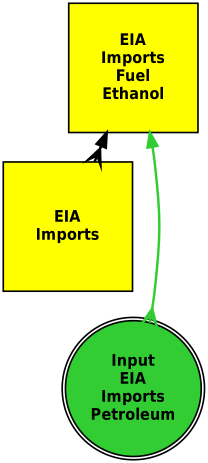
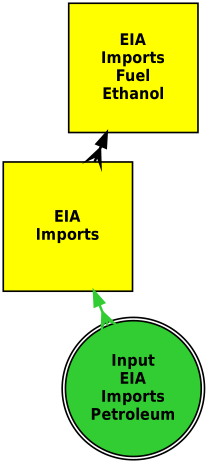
(159, 228) -> (101, 308)
